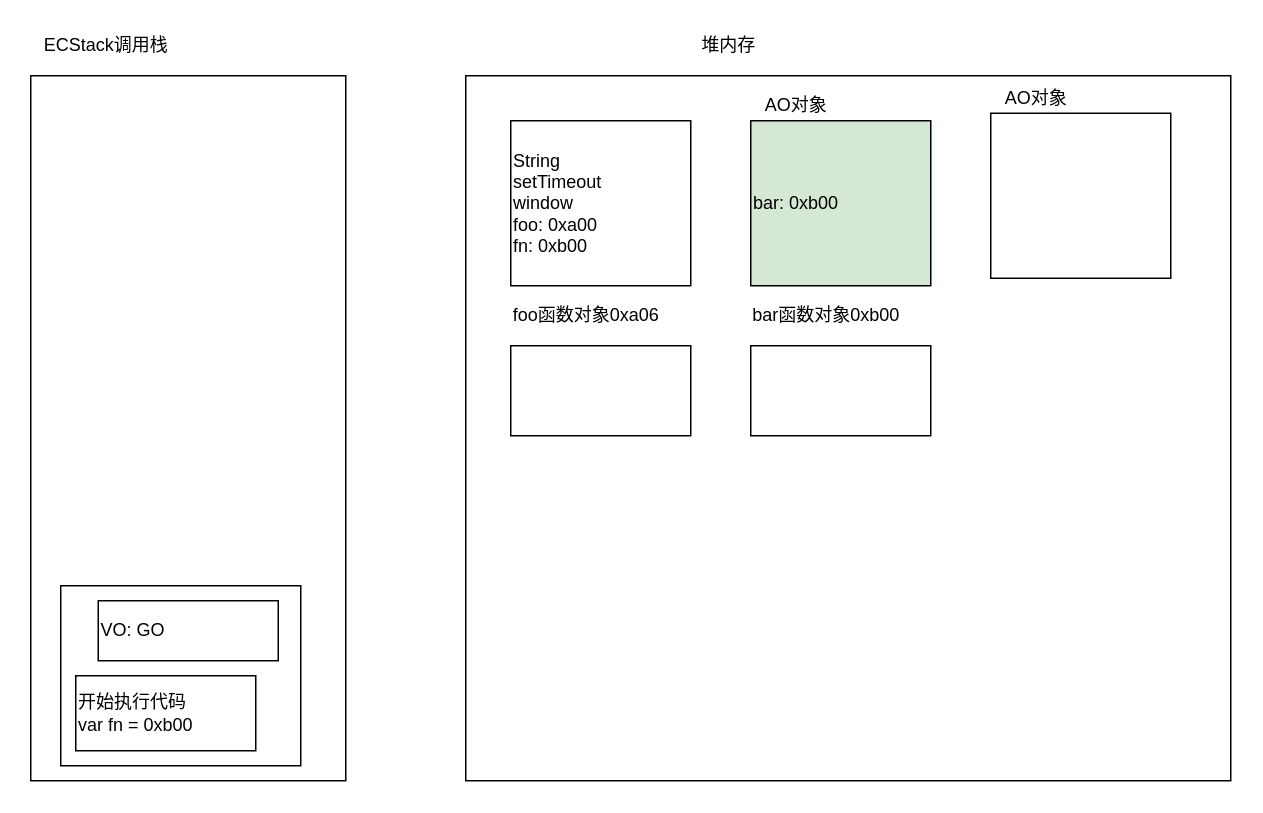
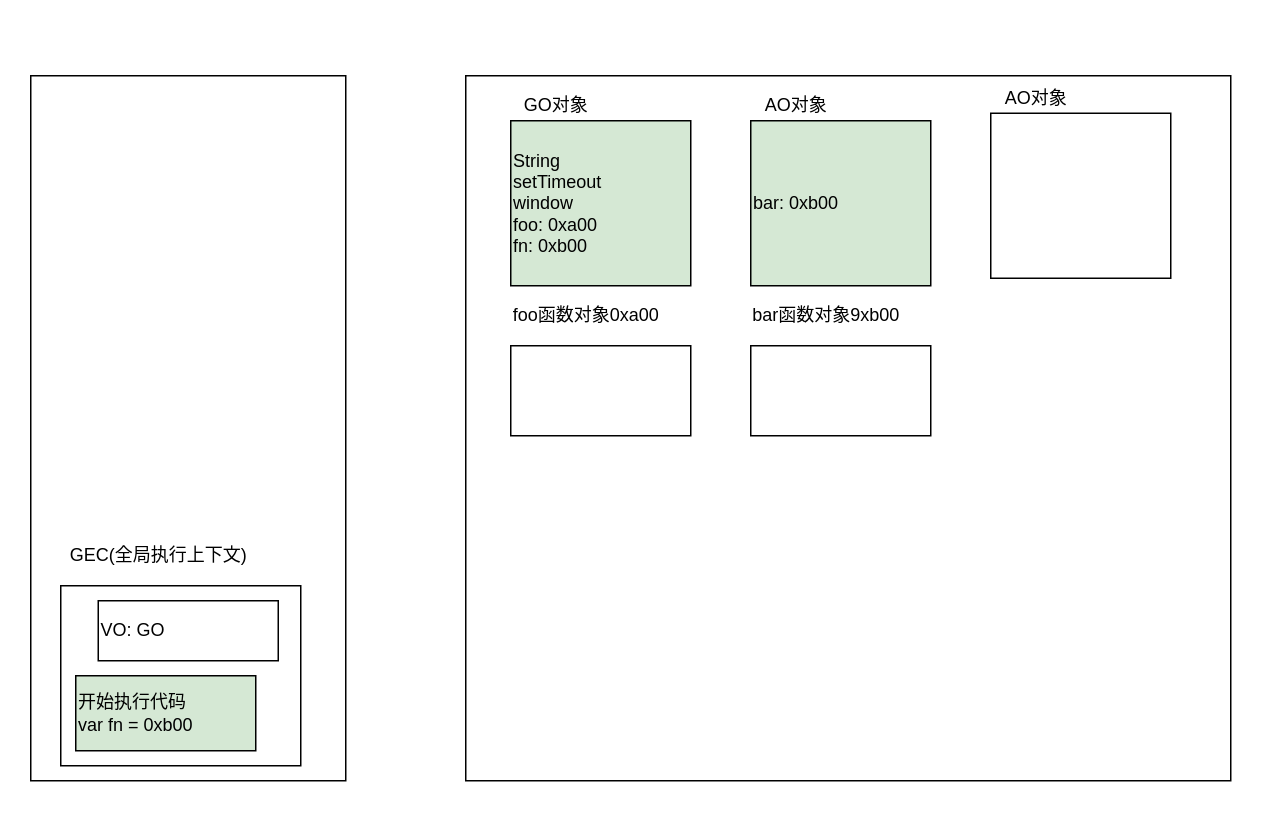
(106, 46) -> none
(728, 46) -> none
none -> (556, 106)
(601, 203) -> (601, 203)
(587, 316) -> (587, 316)
(827, 316) -> (827, 316)
none -> (158, 556)
(166, 713) -> (166, 713)
